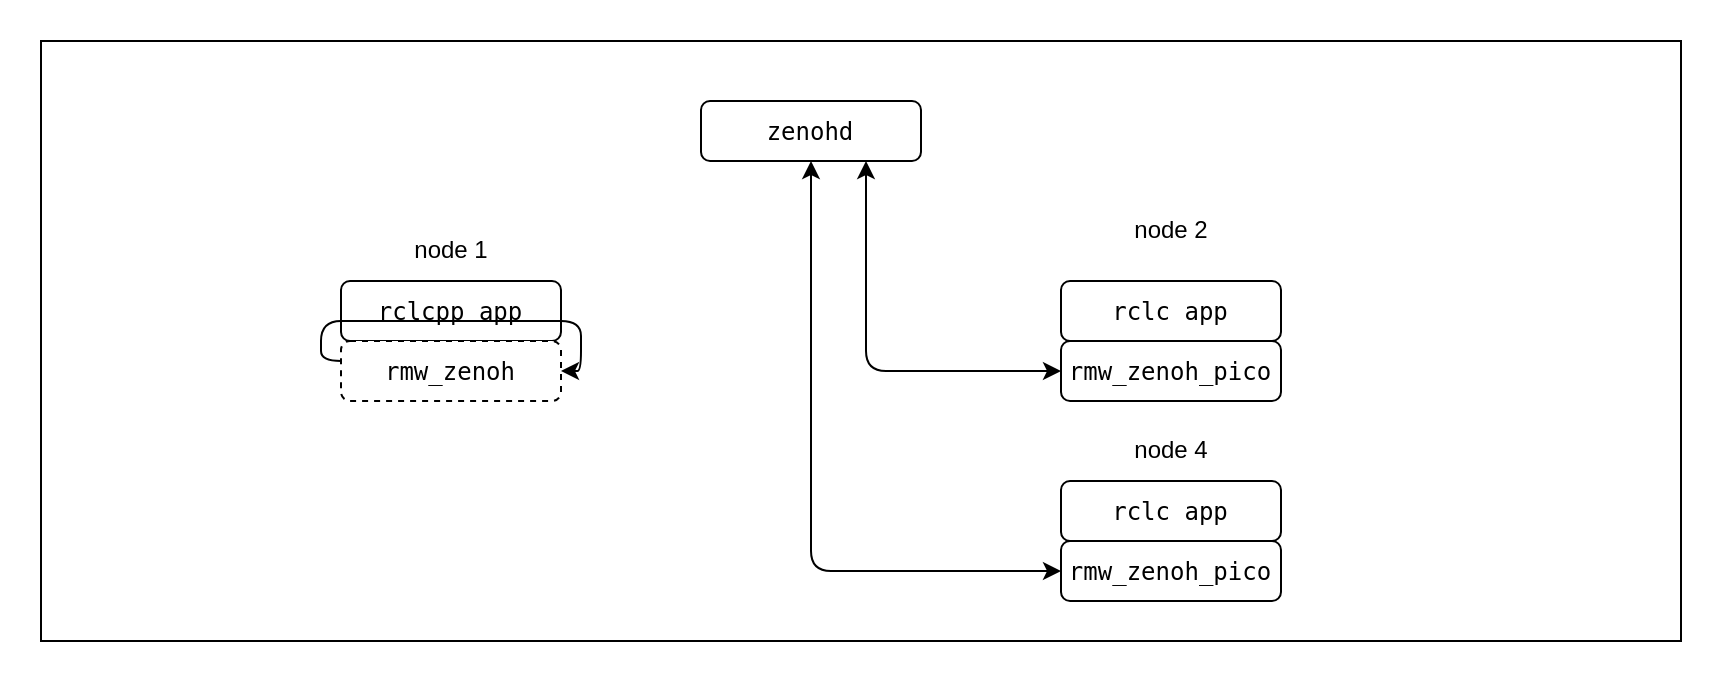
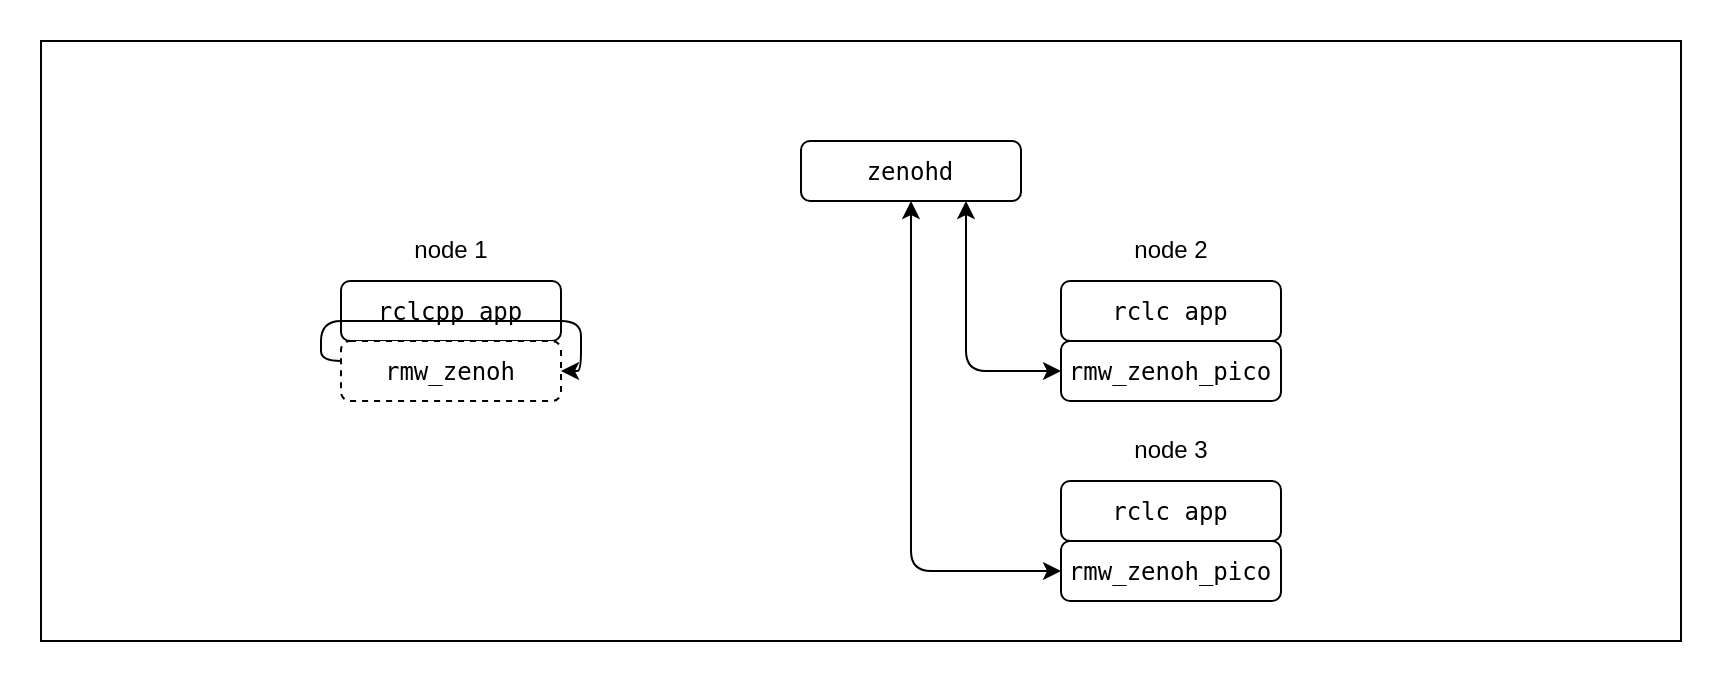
(811, 131) -> (911, 171)
(1171, 231) -> (1171, 251)
(1172, 451) -> (1172, 451)
